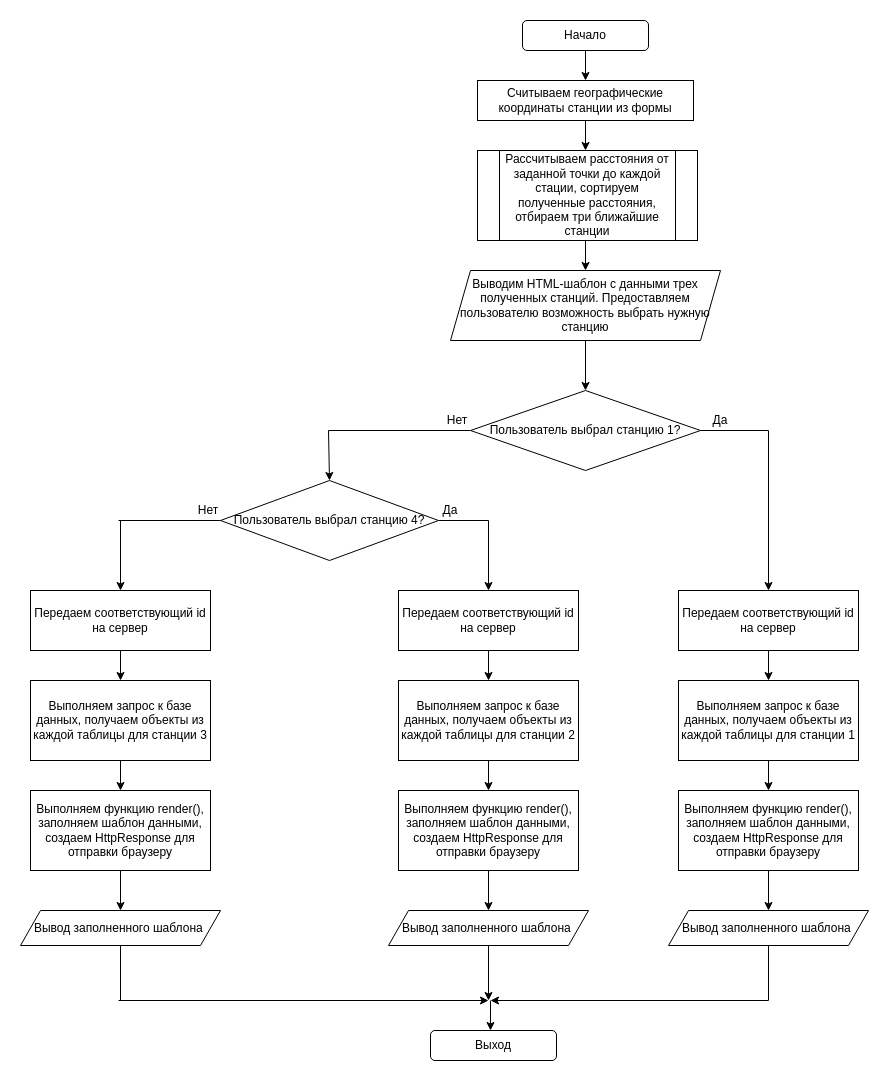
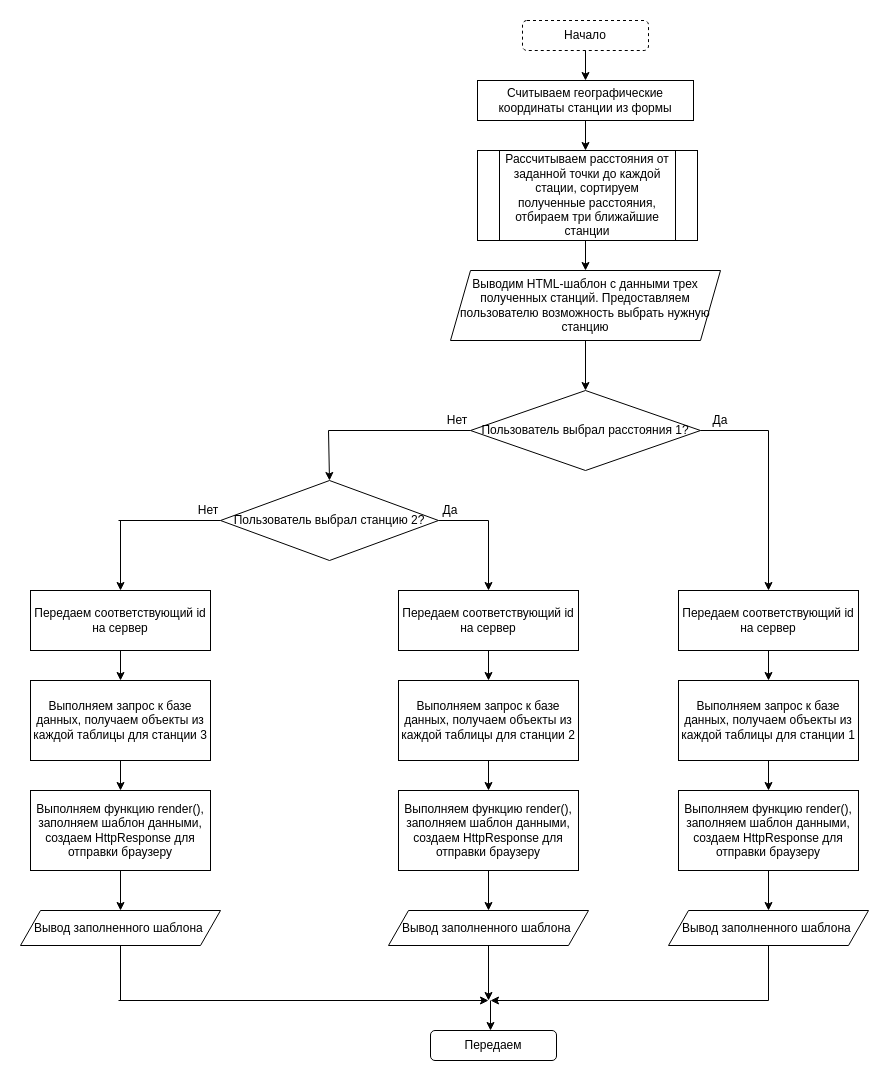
(586, 36) -> (586, 36)
(586, 431) -> (586, 431)
(330, 521) -> (330, 521)
(494, 1046) -> (494, 1046)
